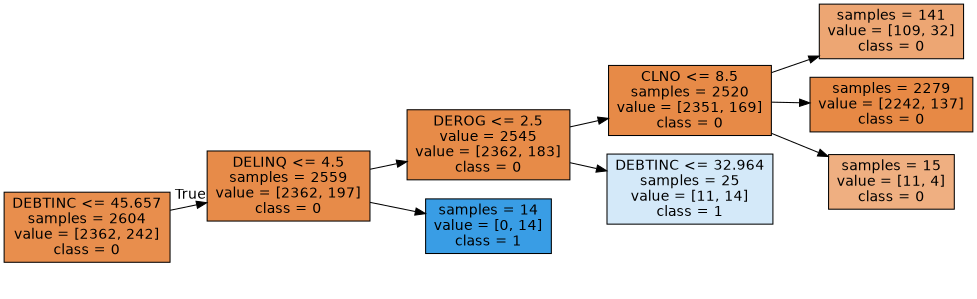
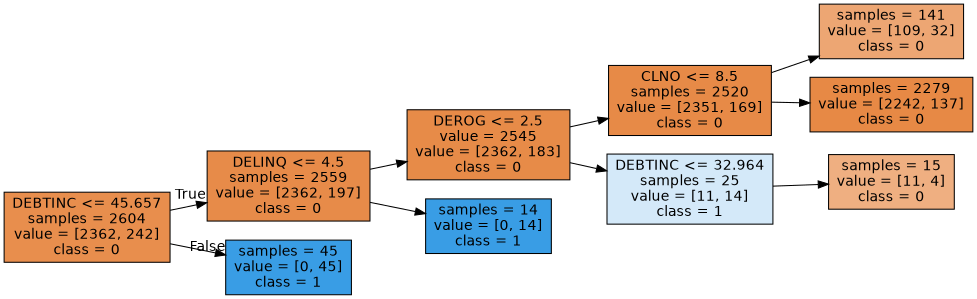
(795, 143) -> (796, 185)
none -> (289, 267)
